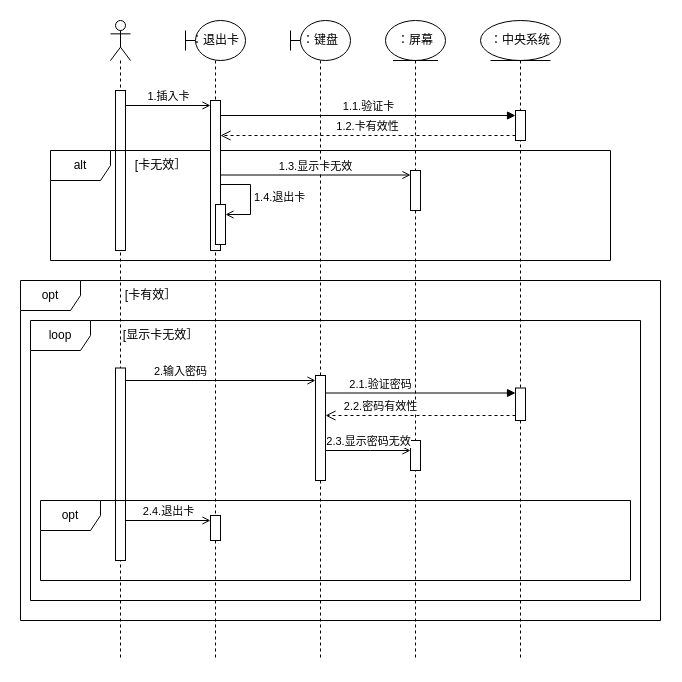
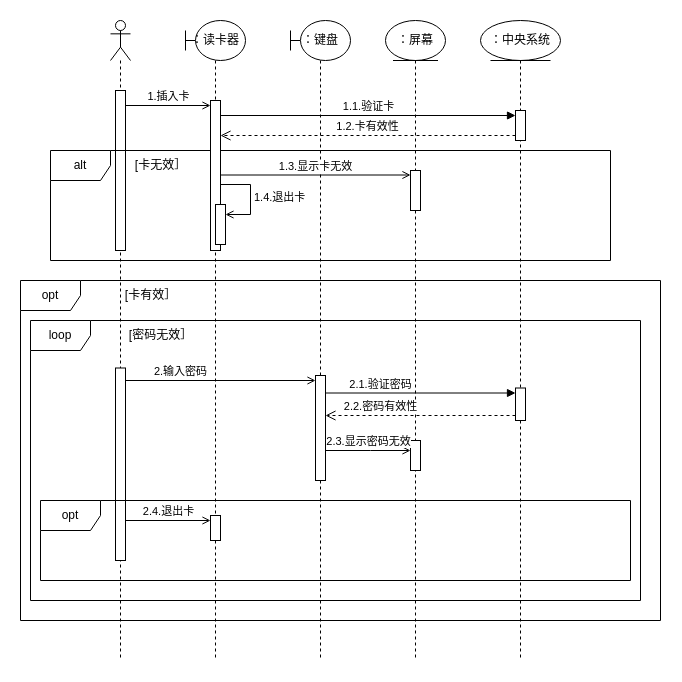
(216, 41) -> (216, 41)
(161, 336) -> (161, 336)
